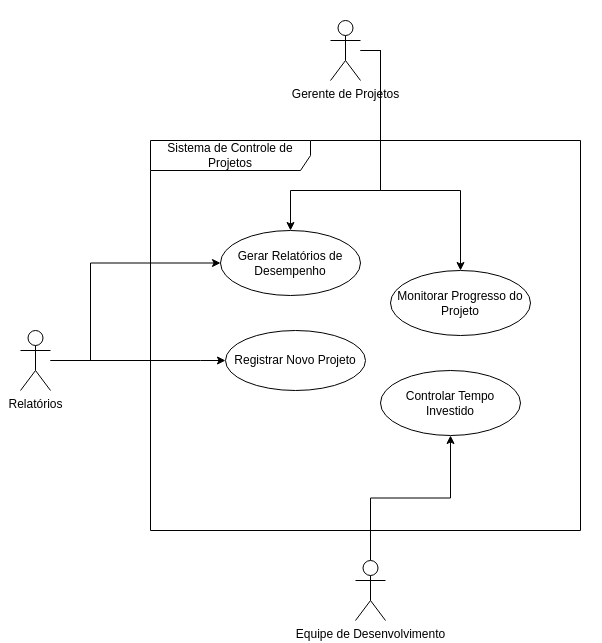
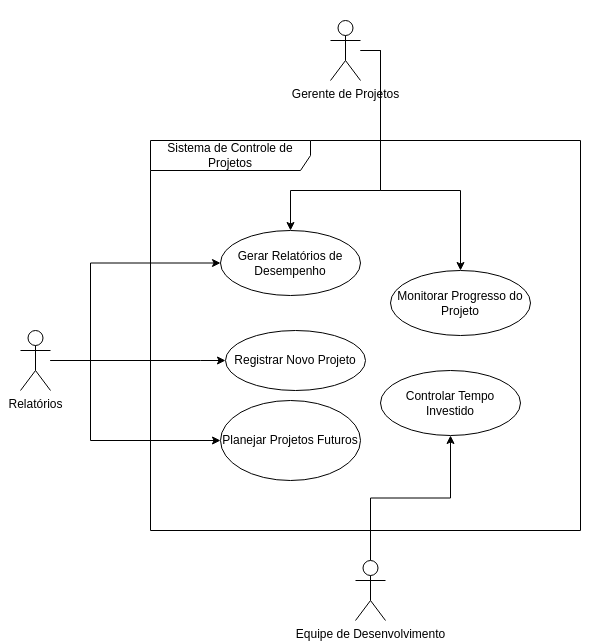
none -> (113, 441)
none -> (291, 441)
